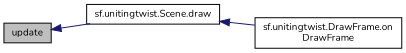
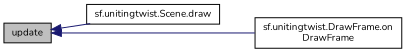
(242, 24) -> (158, 33)
